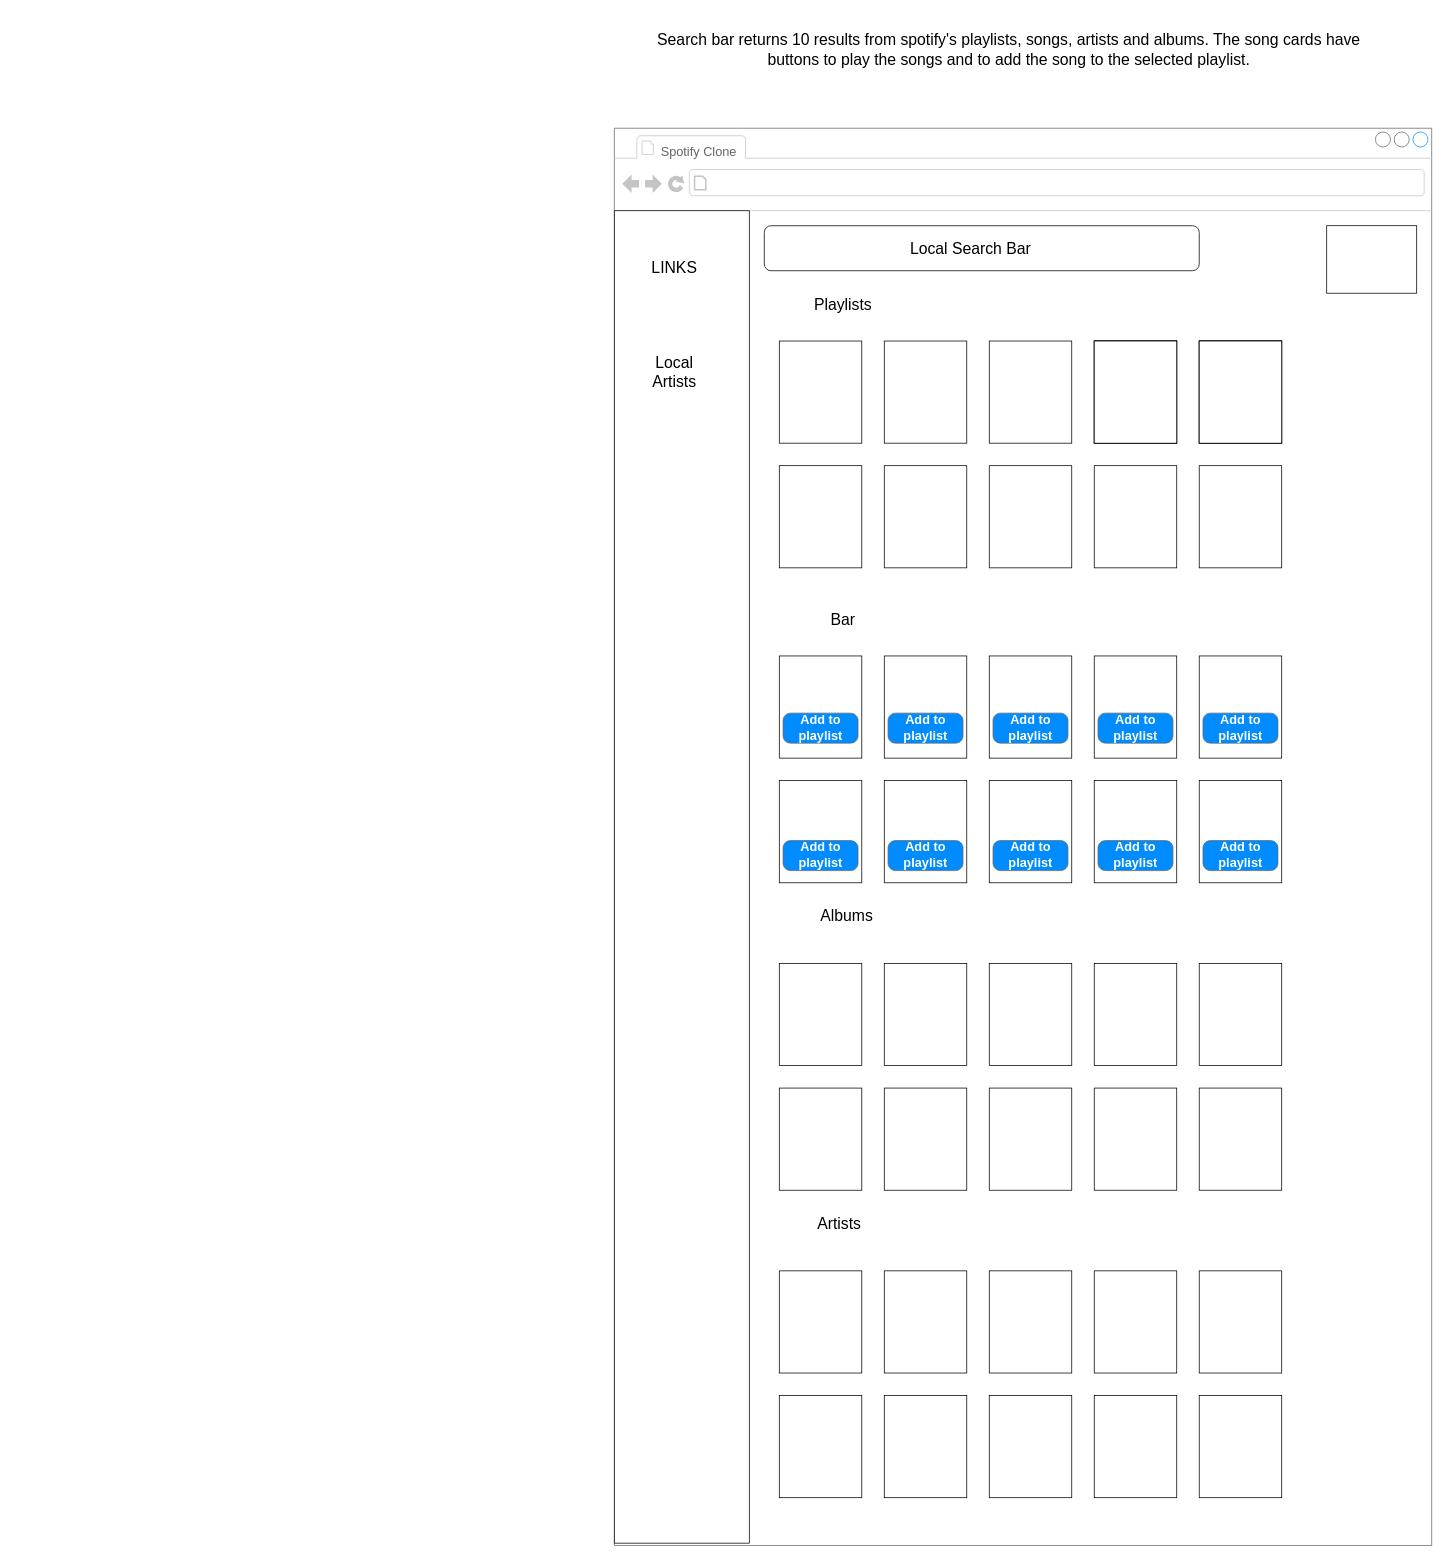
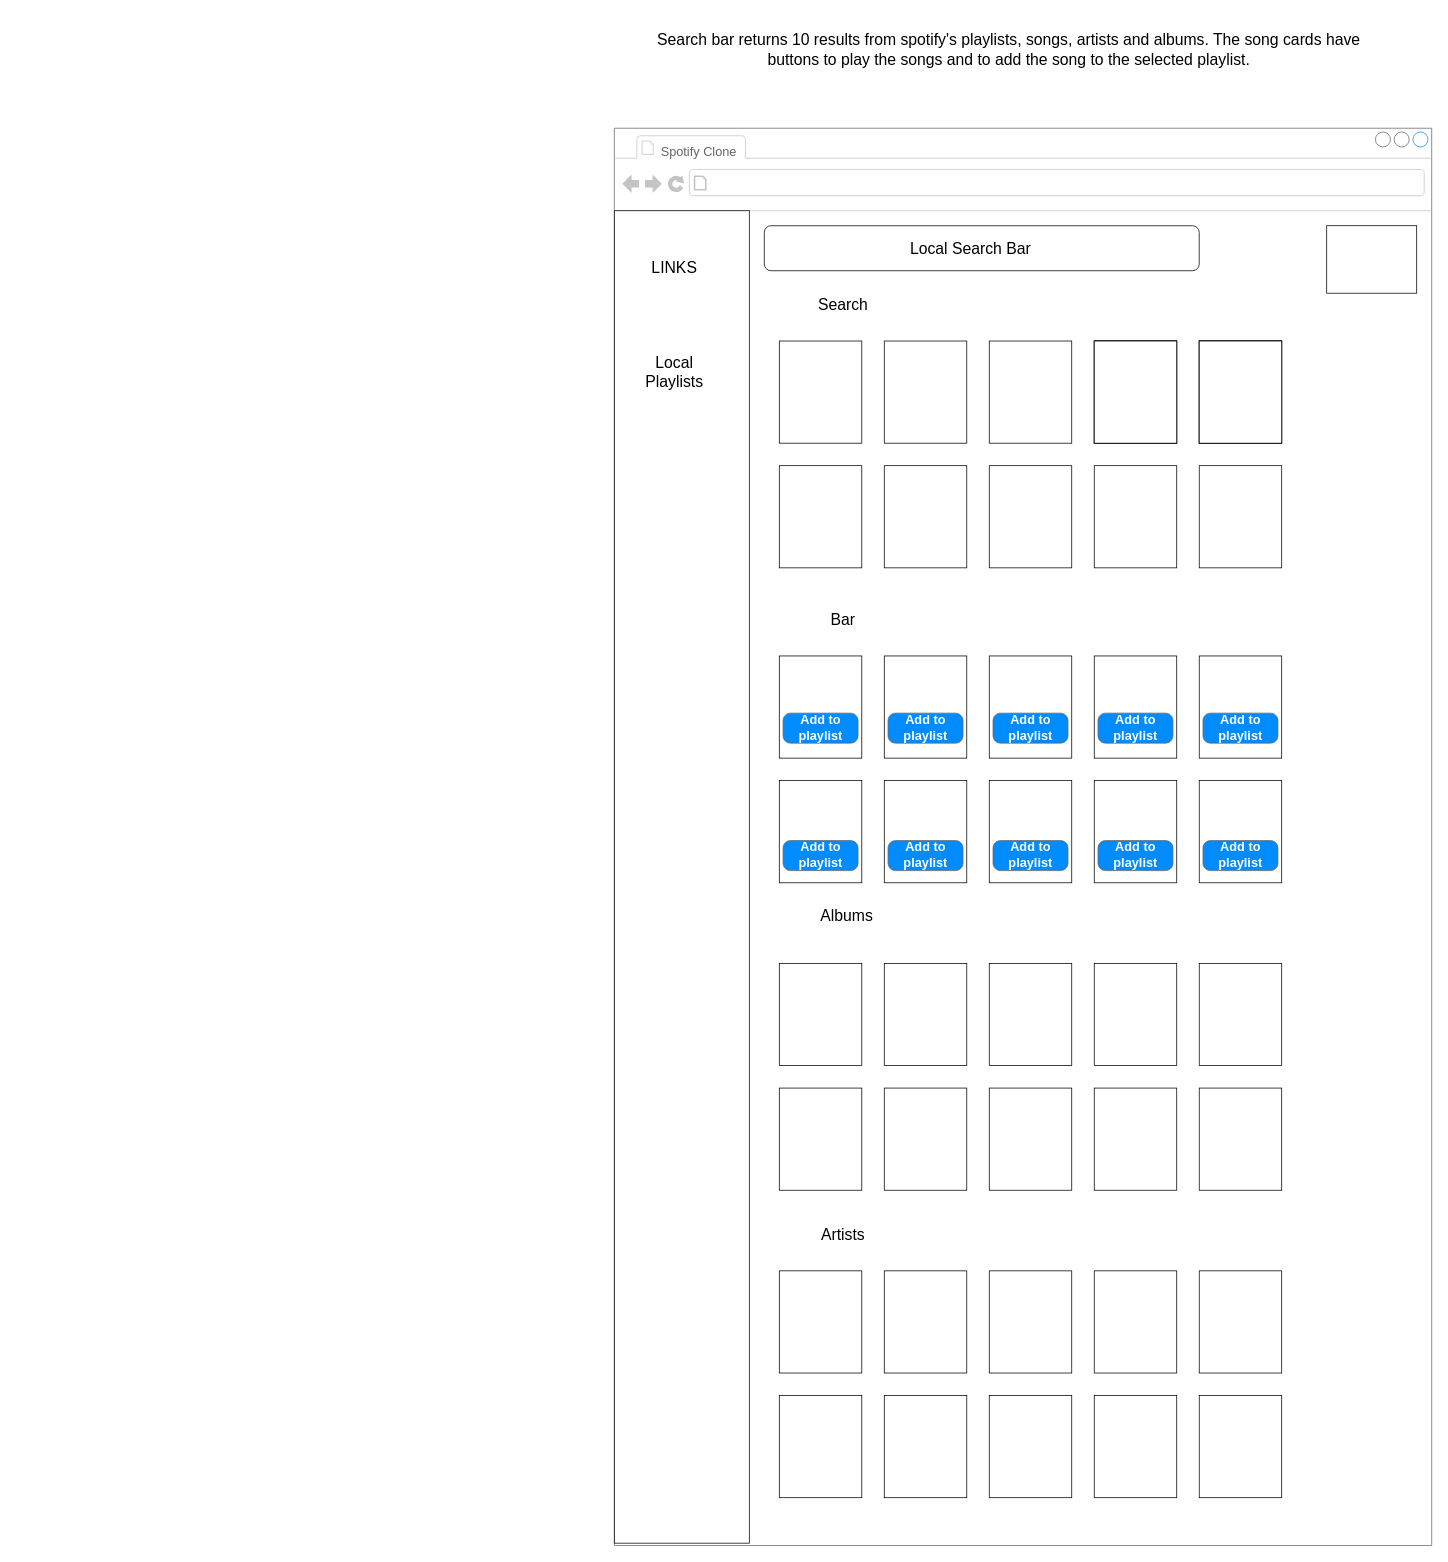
(843, 304) -> (843, 304)
(675, 372) -> (675, 372)
(839, 1223) -> (843, 1234)
